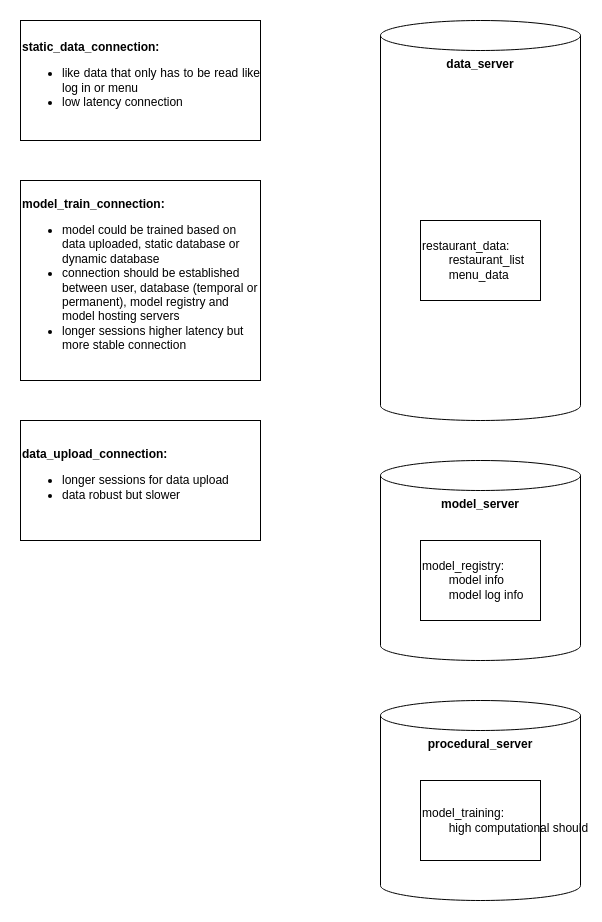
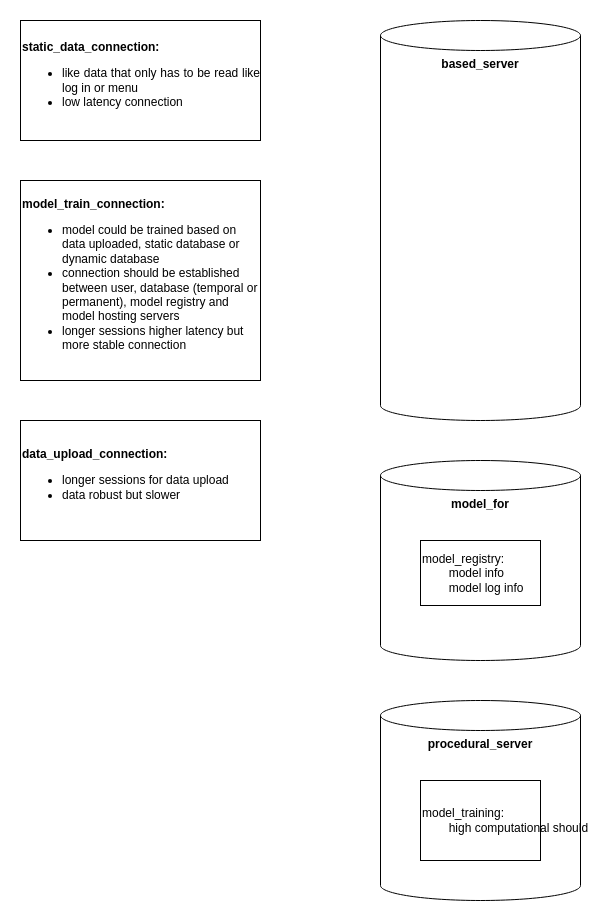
(481, 65) -> (481, 65)
(481, 261) -> none
(481, 505) -> (481, 505)
(481, 581) -> (481, 573)
